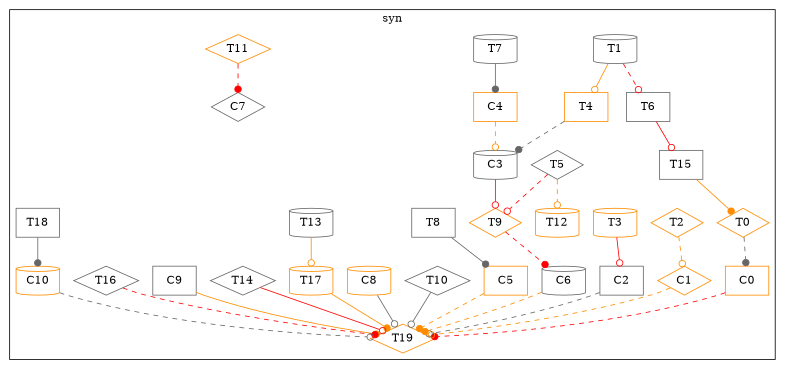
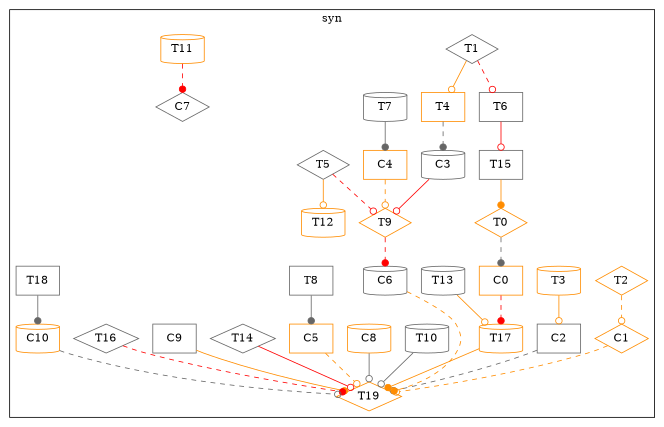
(238, 49) -> (183, 49)
(615, 49) -> (472, 49)
(495, 133) -> (385, 191)
(557, 191) -> (323, 191)
(618, 249) -> (559, 306)
(437, 281) -> (427, 339)
(453, 310) -> (340, 367)
(583, 323) -> (501, 306)
